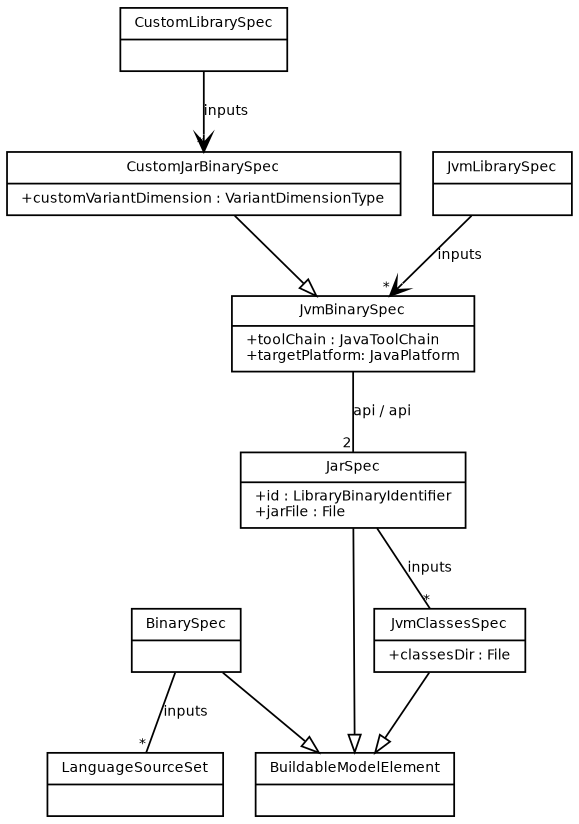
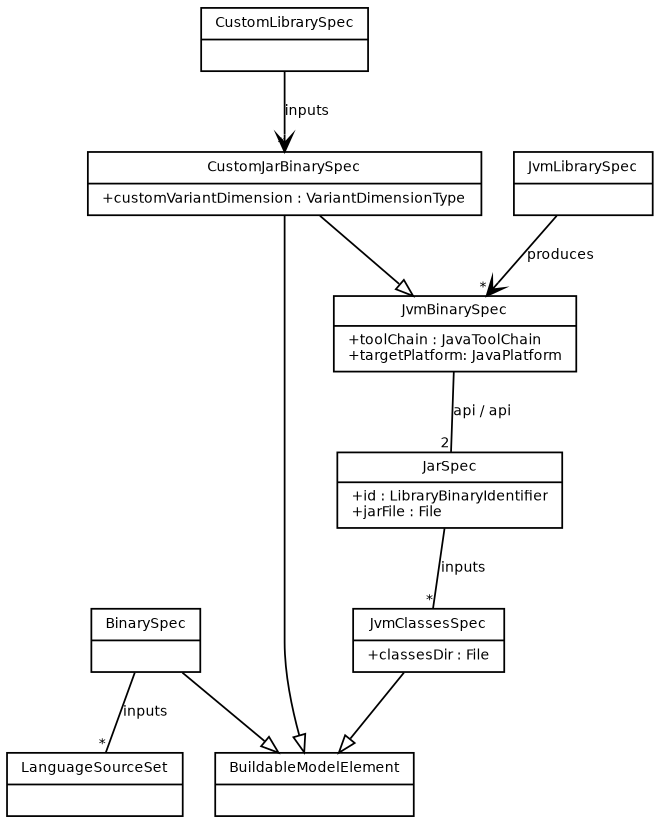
(460, 256) -> (561, 256)
(354, 631) -> (285, 476)
